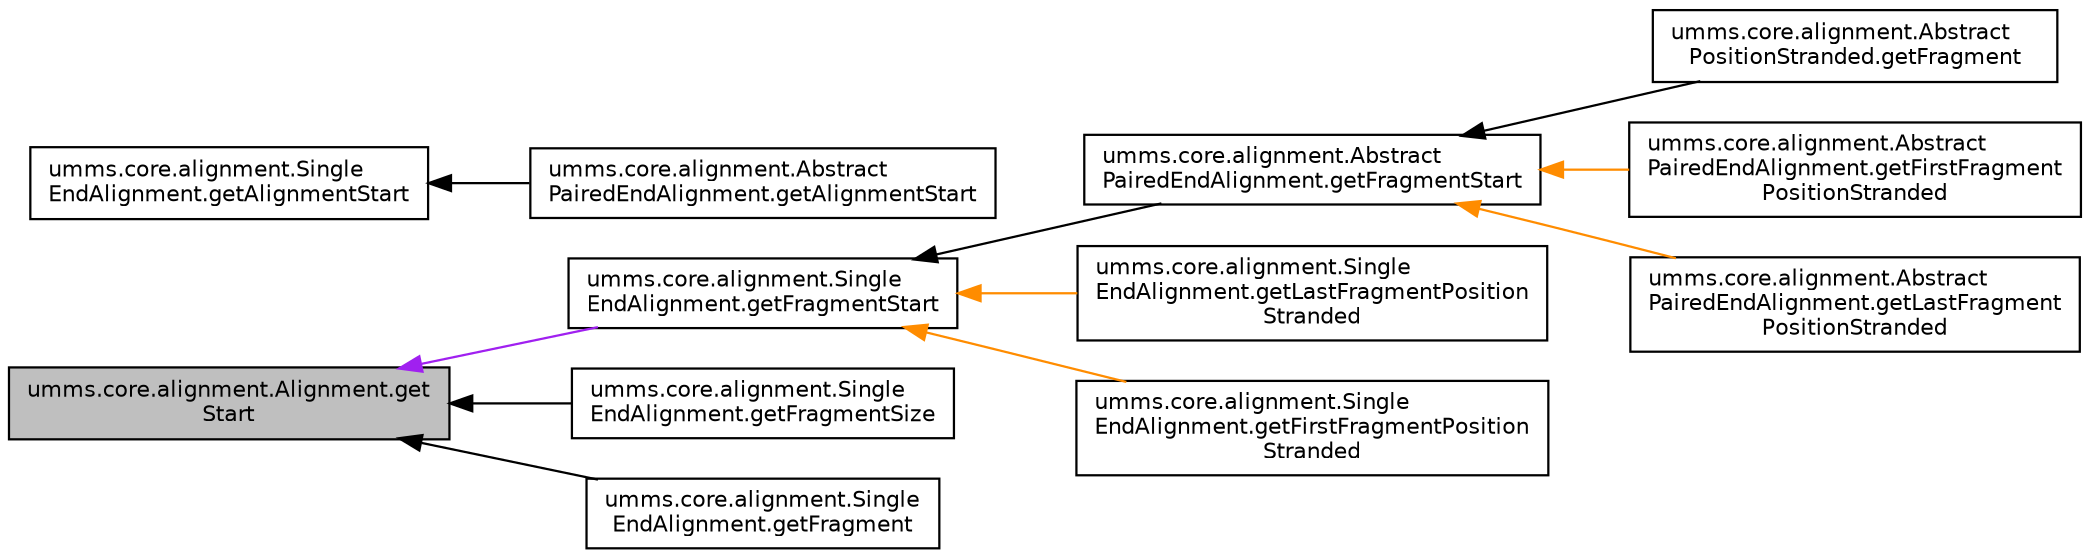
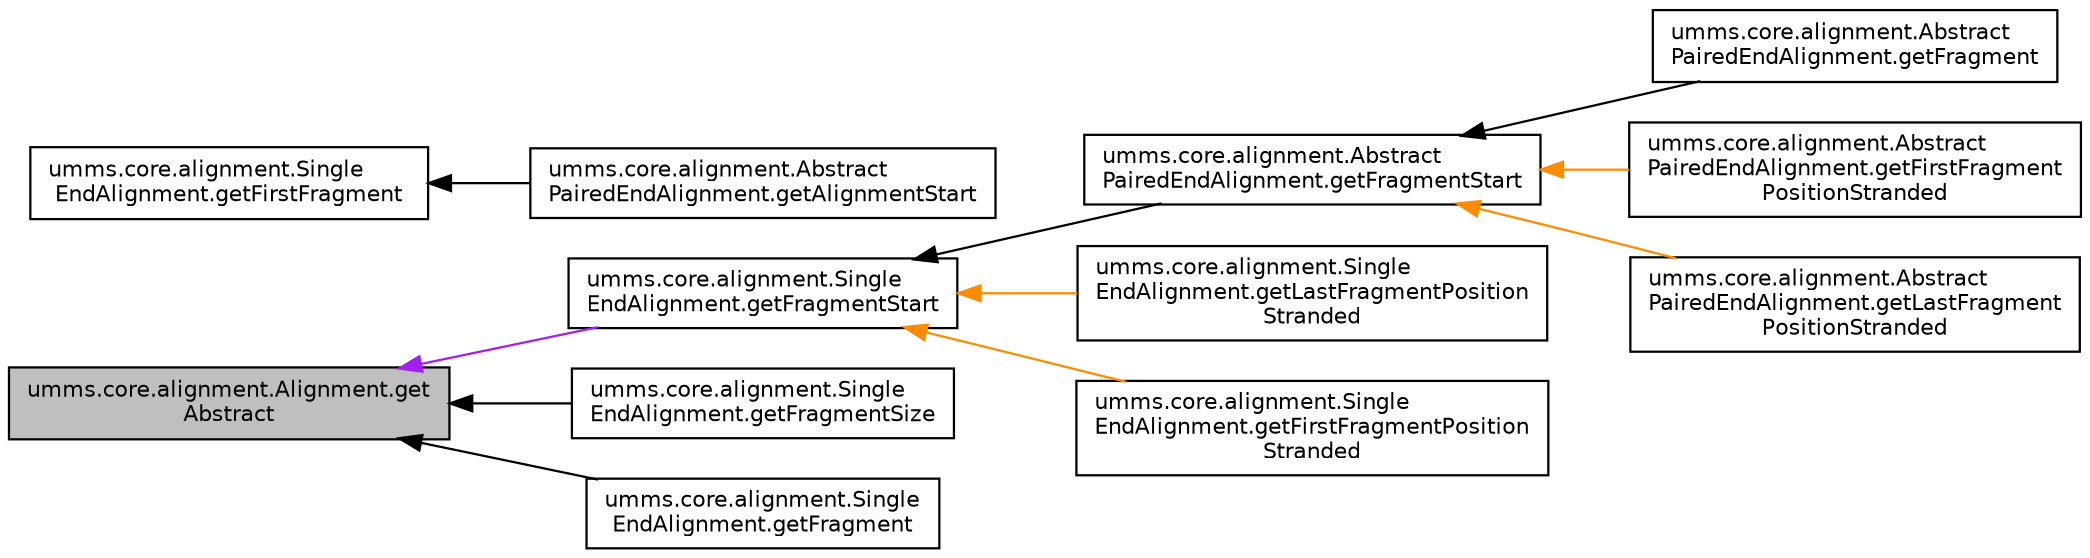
(1855, 46) -> (1855, 46)
(229, 183) -> (229, 183)
(229, 403) -> (229, 403)
